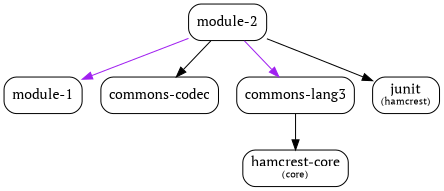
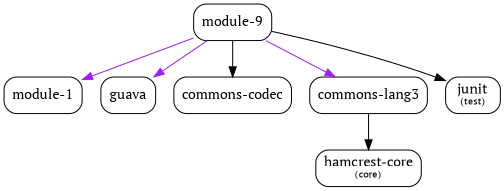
(228, 22) -> (233, 22)
none -> (128, 95)
(406, 101) -> (473, 101)
